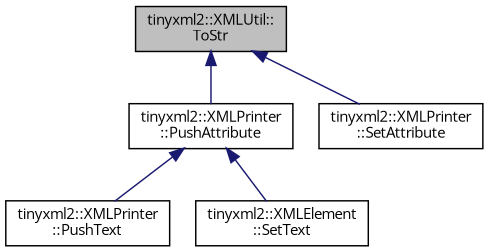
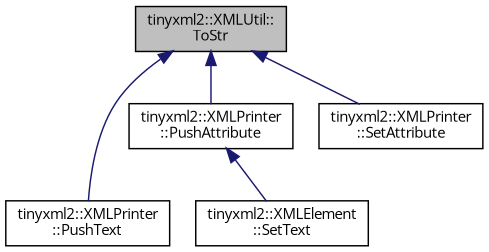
(143, 179) -> (106, 121)
